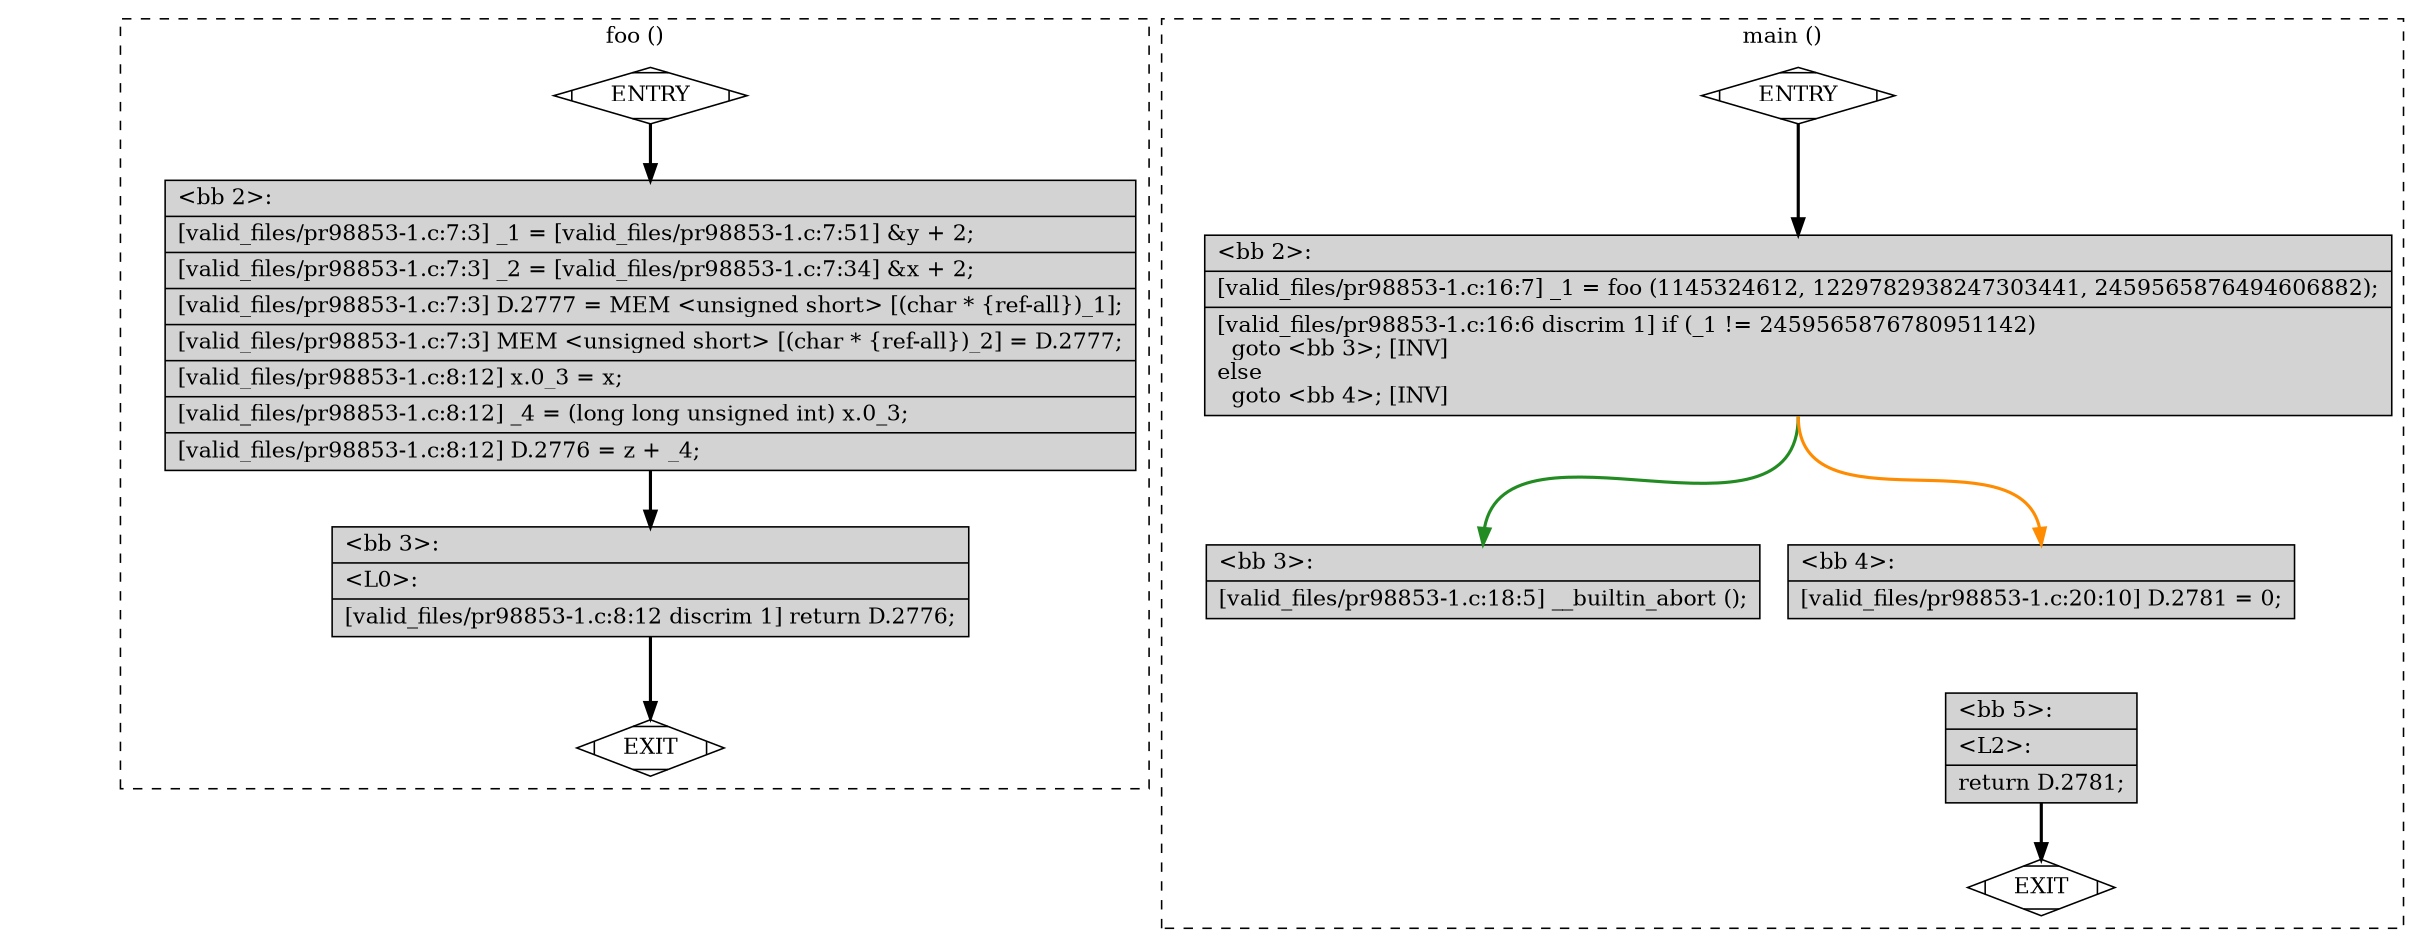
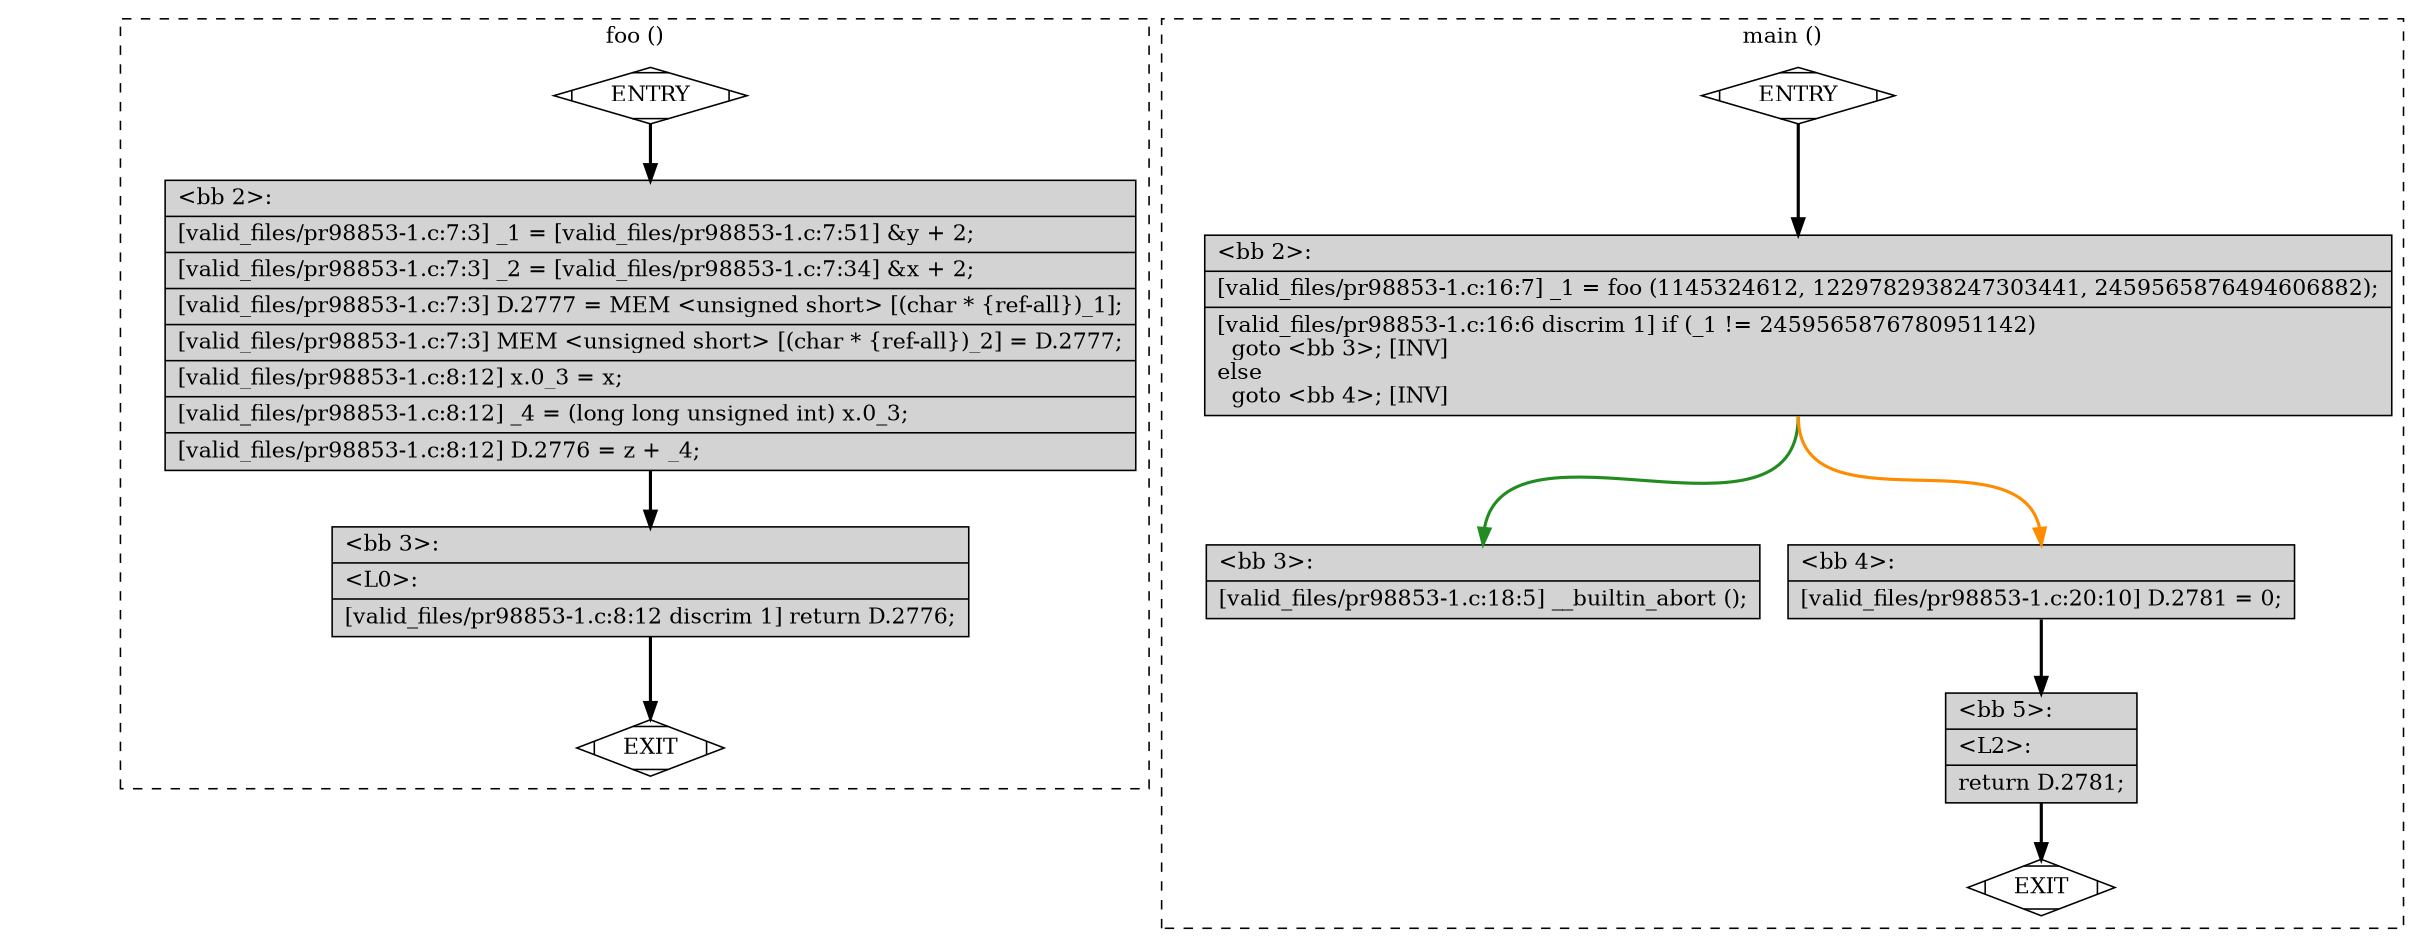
none -> (2041, 648)
